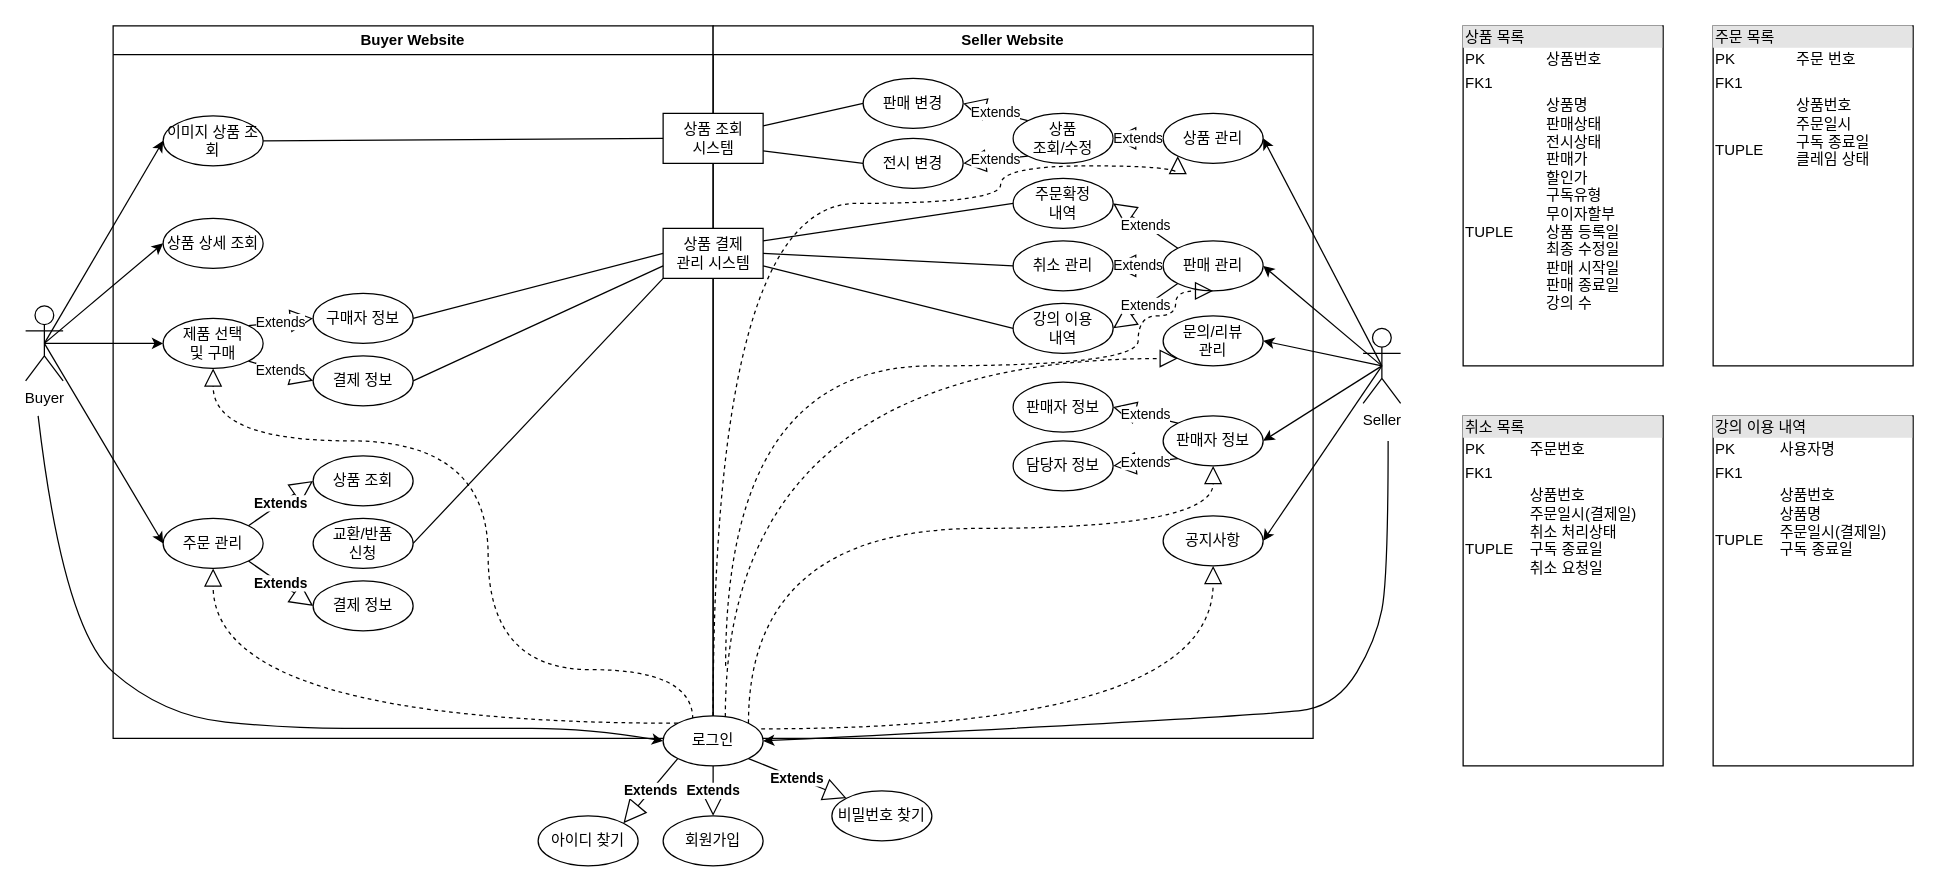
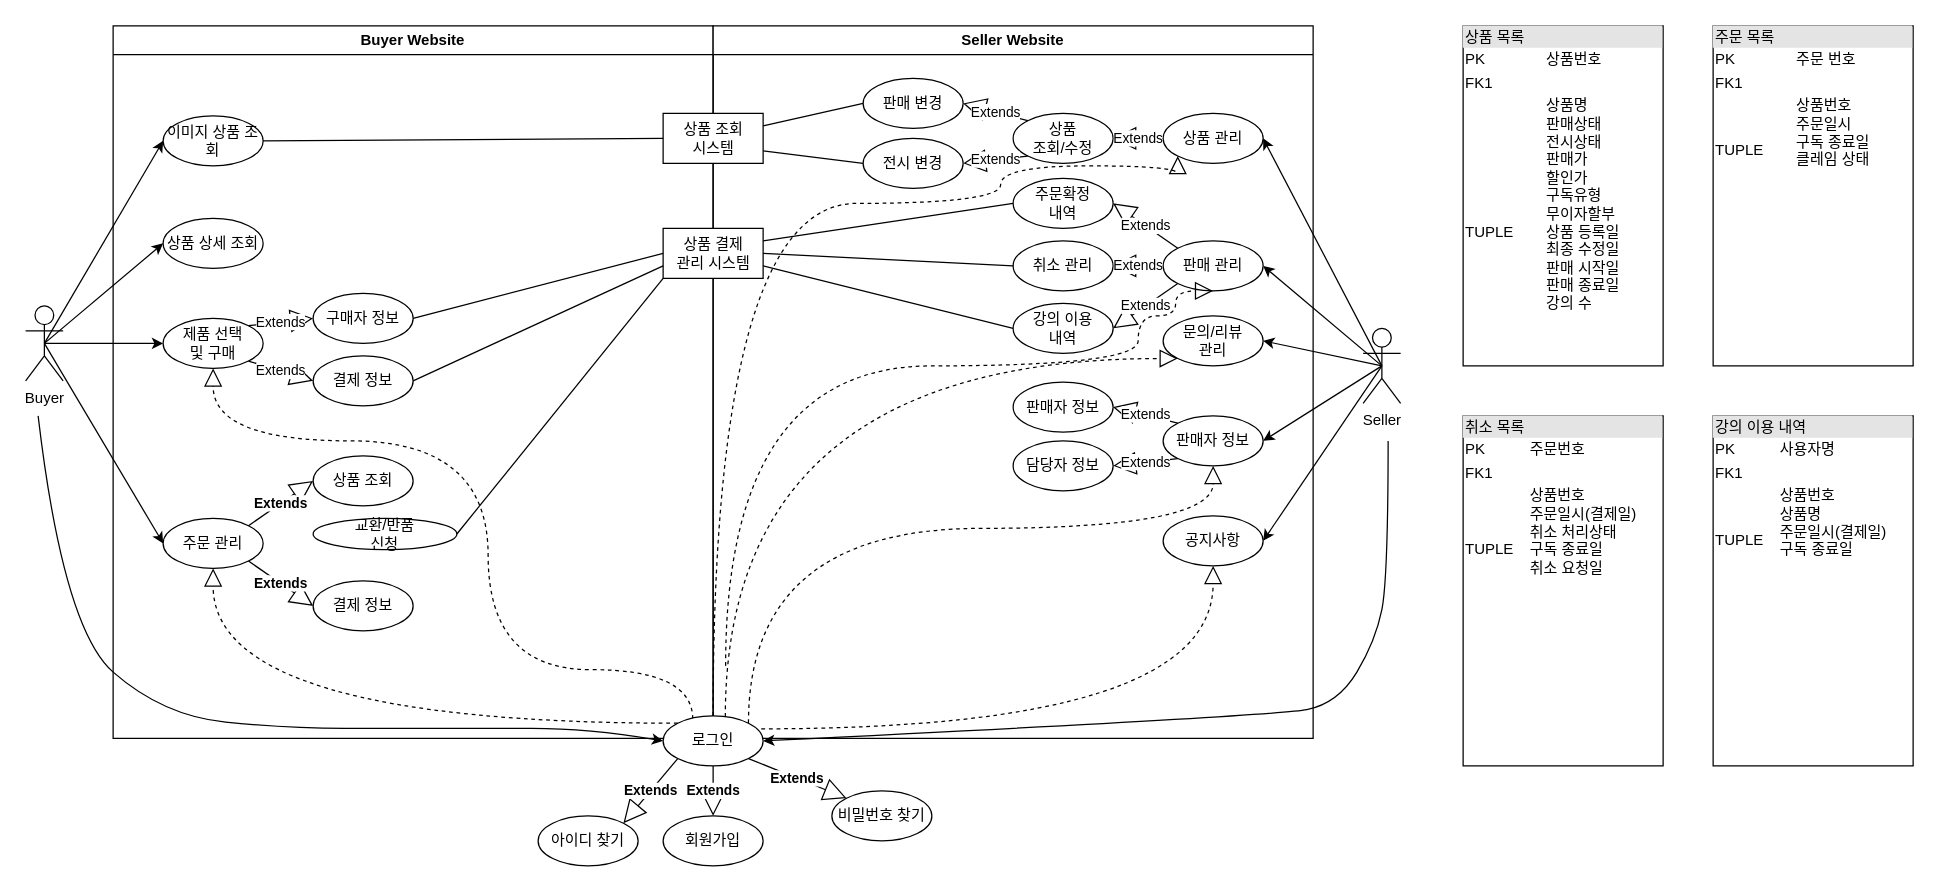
(363, 543) -> (385, 534)
